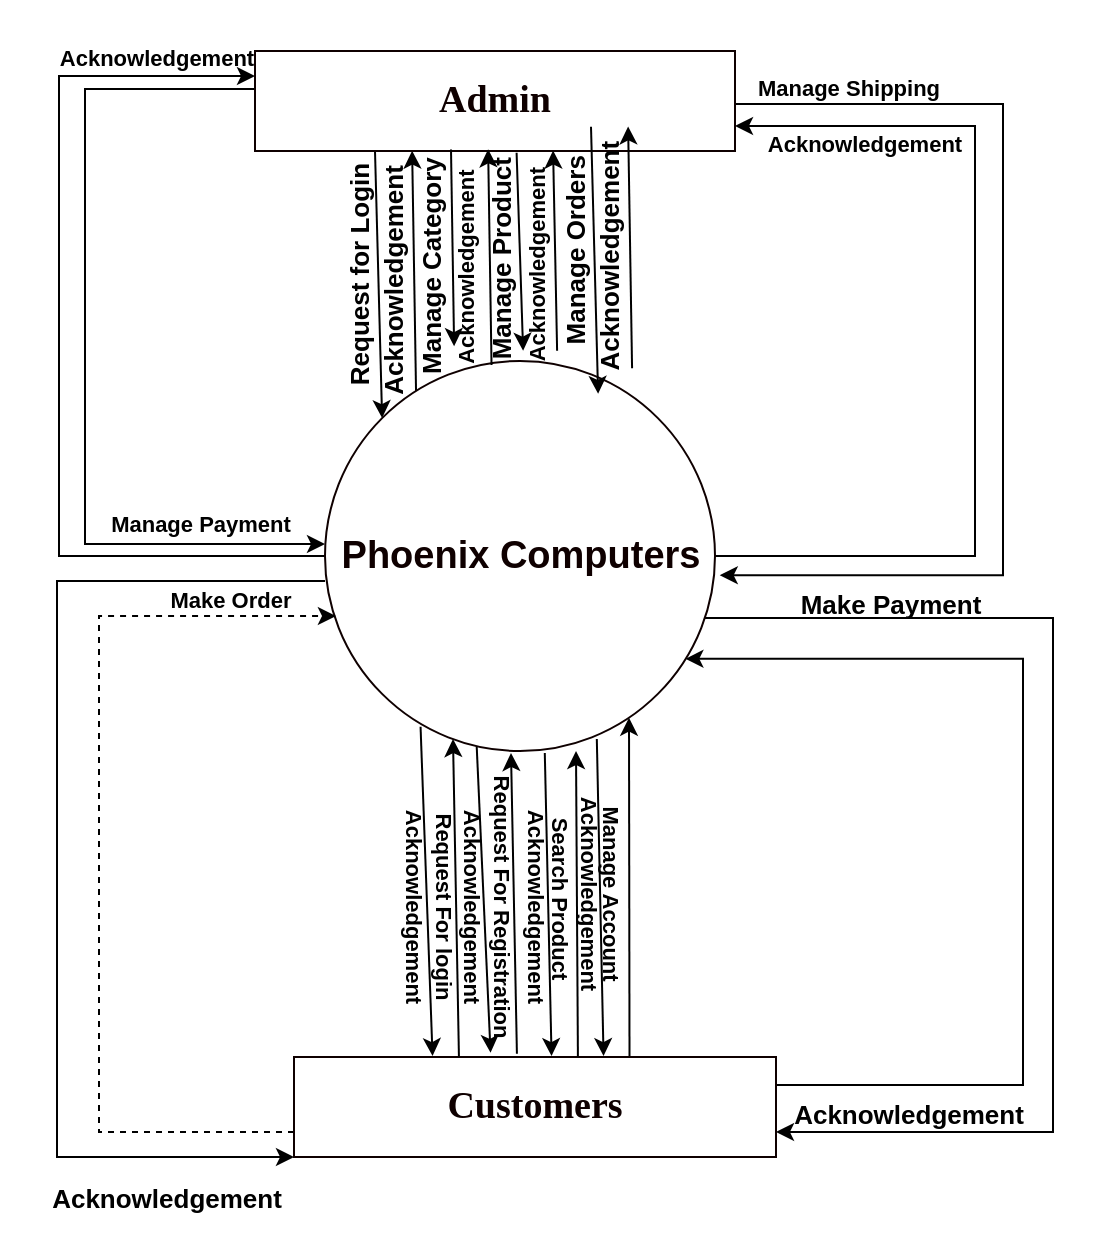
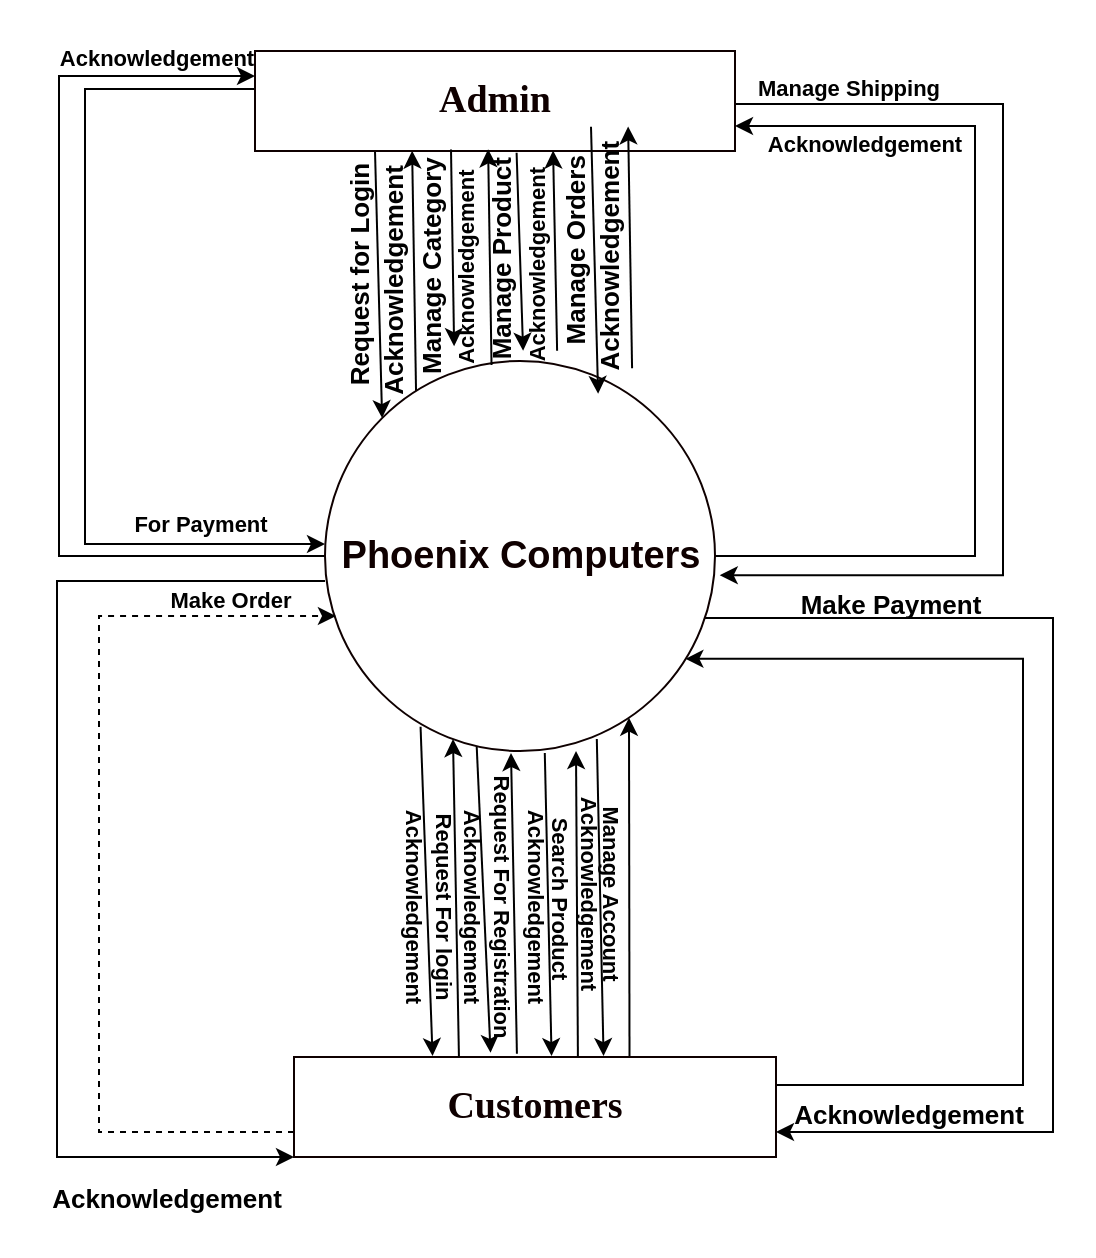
(202, 525) -> (202, 525)
